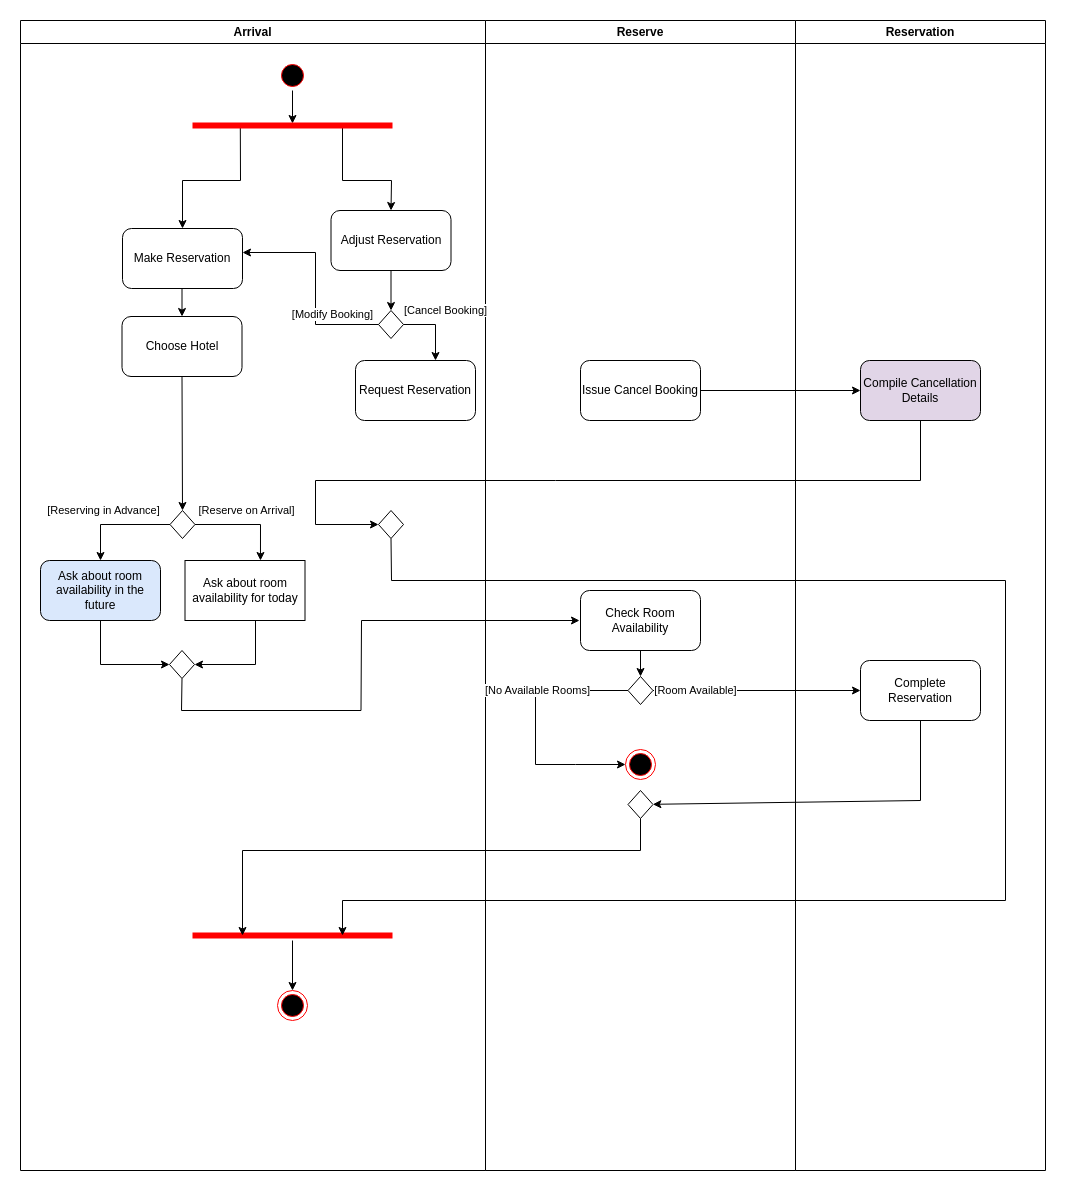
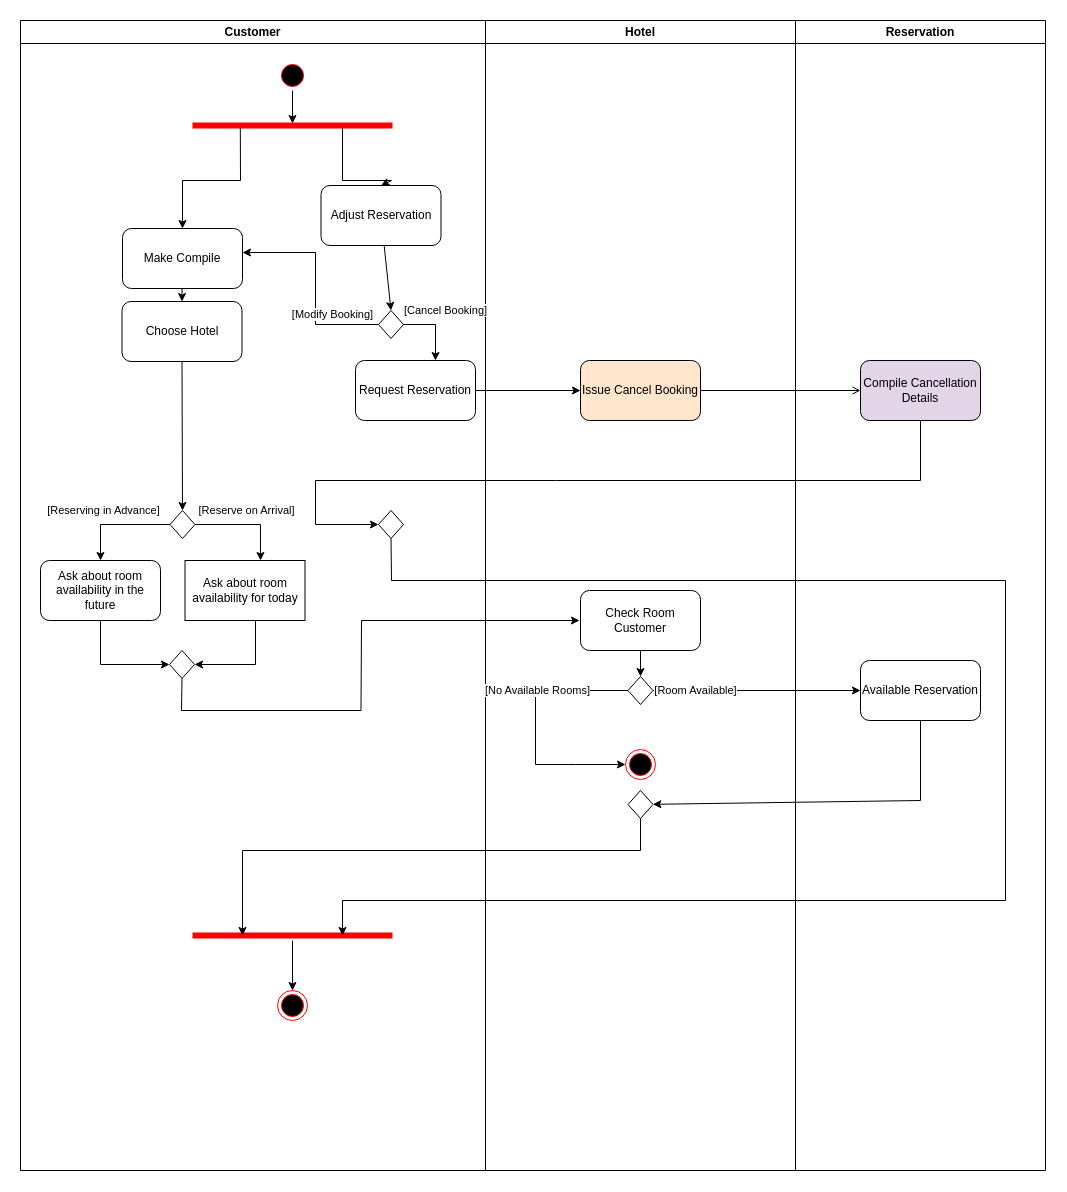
(253, 33) -> (253, 33)
(641, 33) -> (641, 33)
(391, 241) -> (381, 216)
(183, 259) -> (183, 259)
(182, 347) -> (182, 332)
none -> (525, 391)
(641, 391) -> (641, 391)
(852, 391) -> (854, 391)
(101, 591) -> (101, 591)
(641, 621) -> (641, 621)
(921, 691) -> (921, 691)
